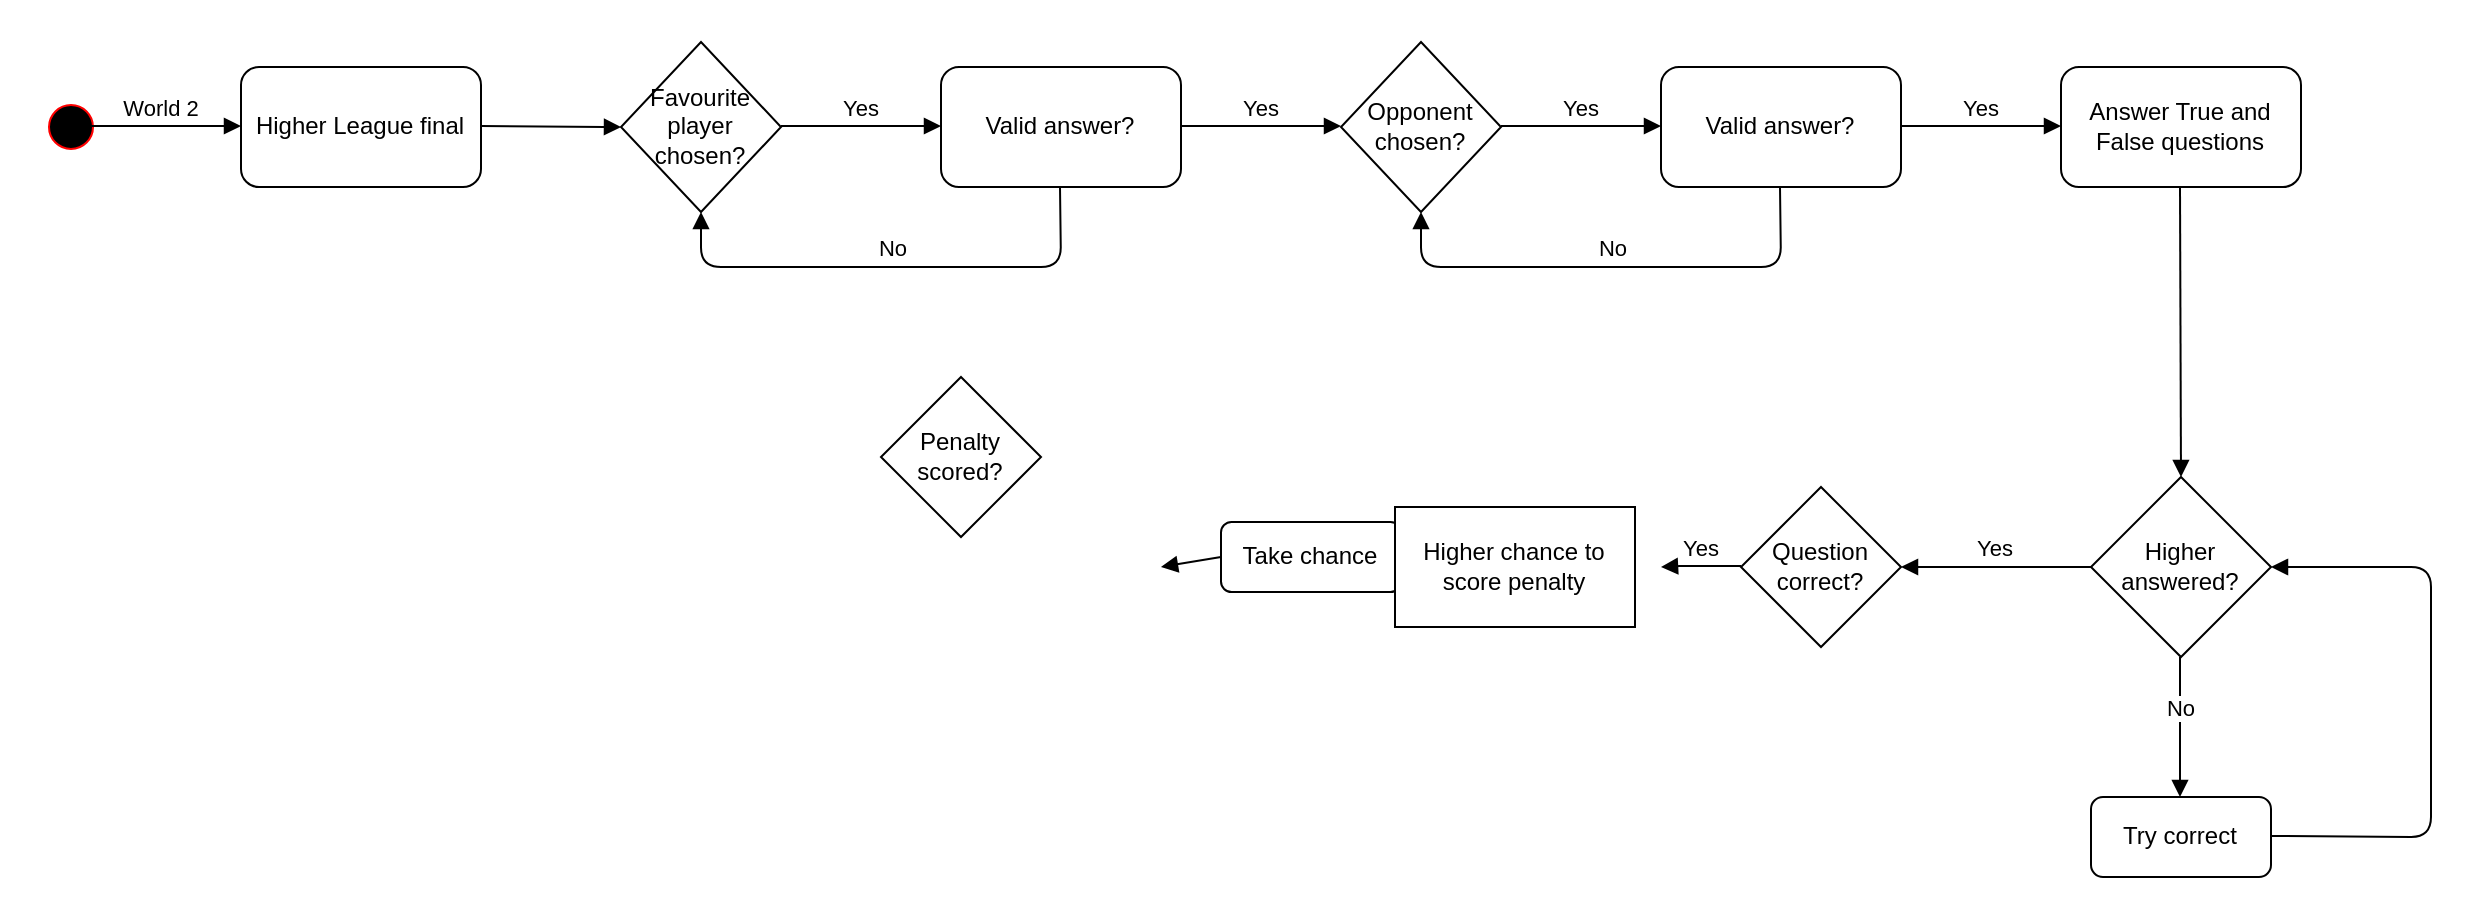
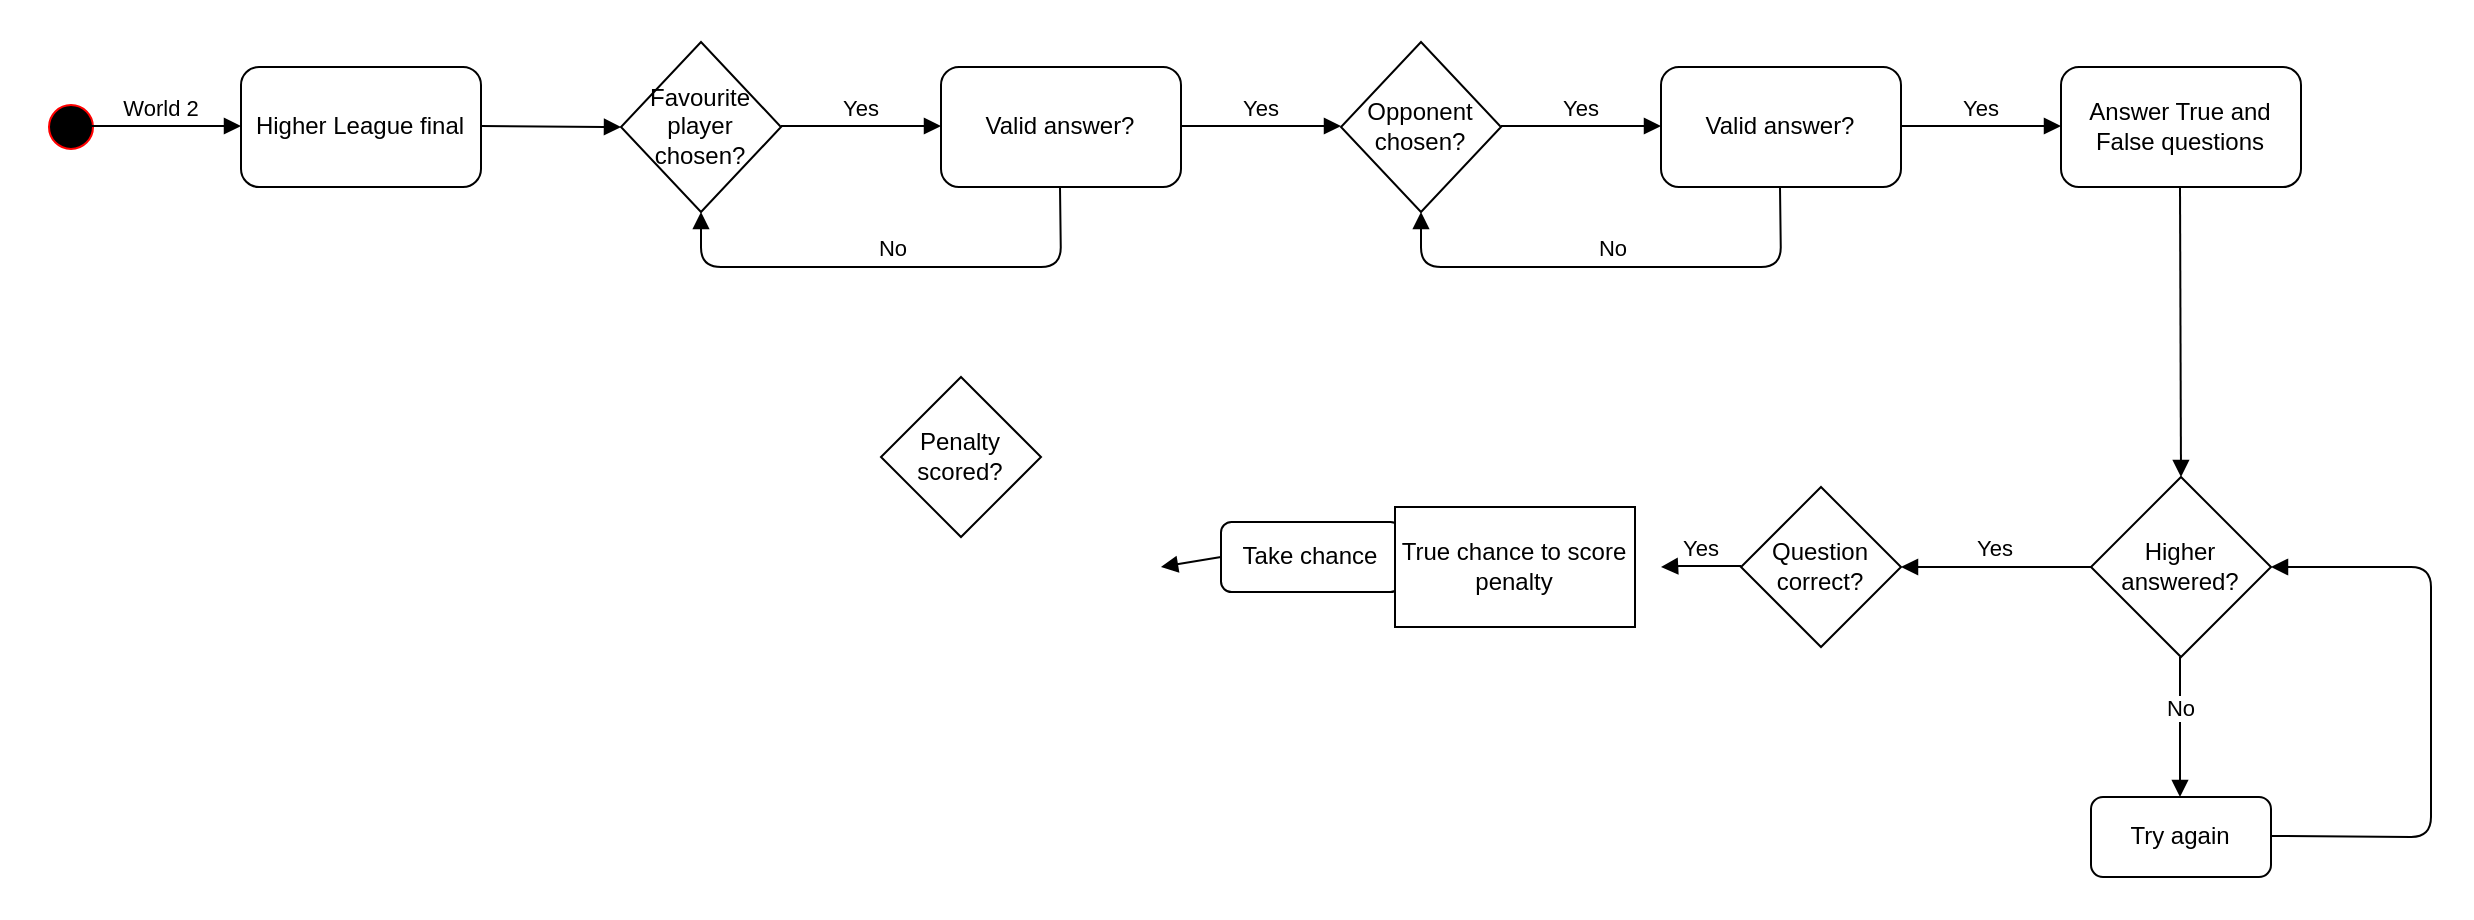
(1515, 567) -> (1515, 567)
(2181, 837) -> (2181, 837)
